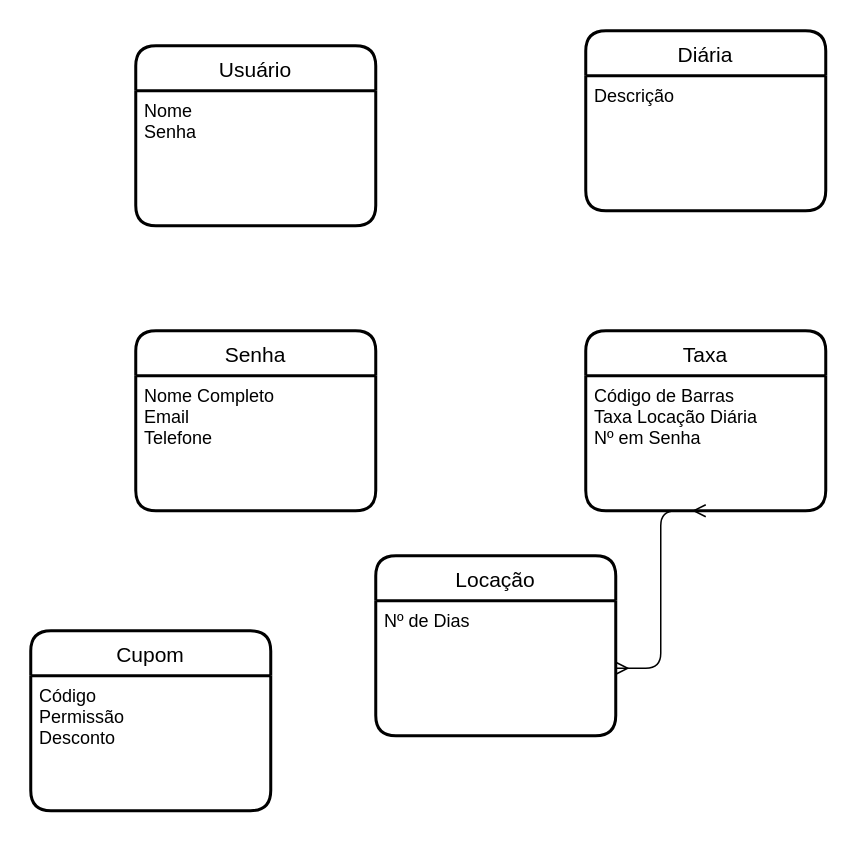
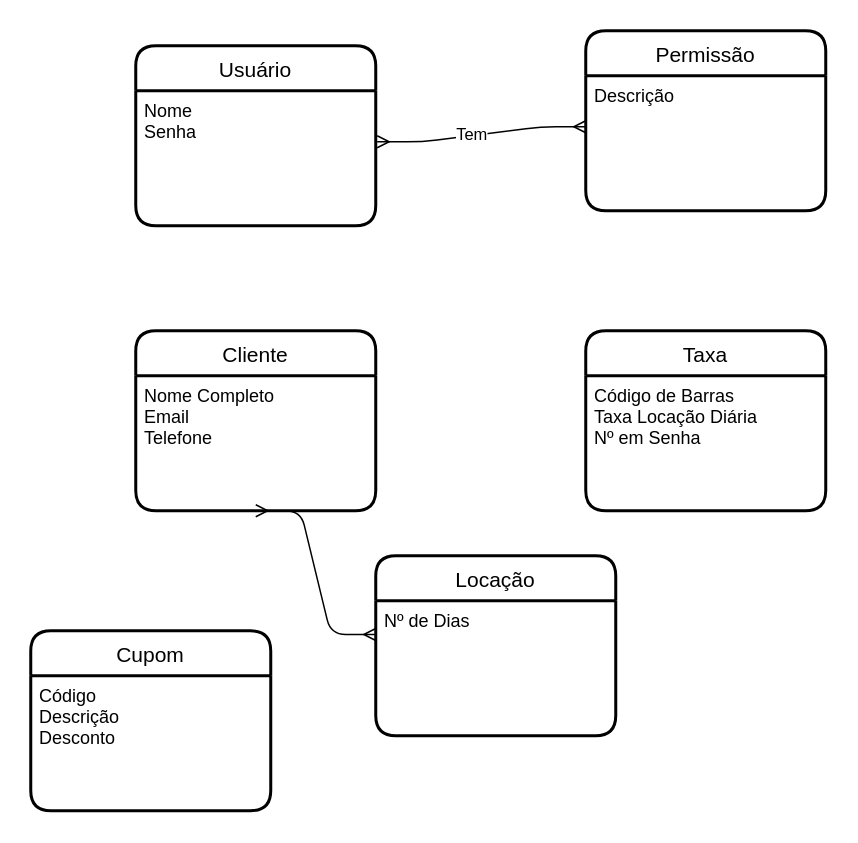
(705, 55) -> (705, 55)
none -> (480, 134)
(255, 355) -> (255, 355)
none -> (320, 589)
(661, 608) -> none
(67, 696) -> (67, 696)
